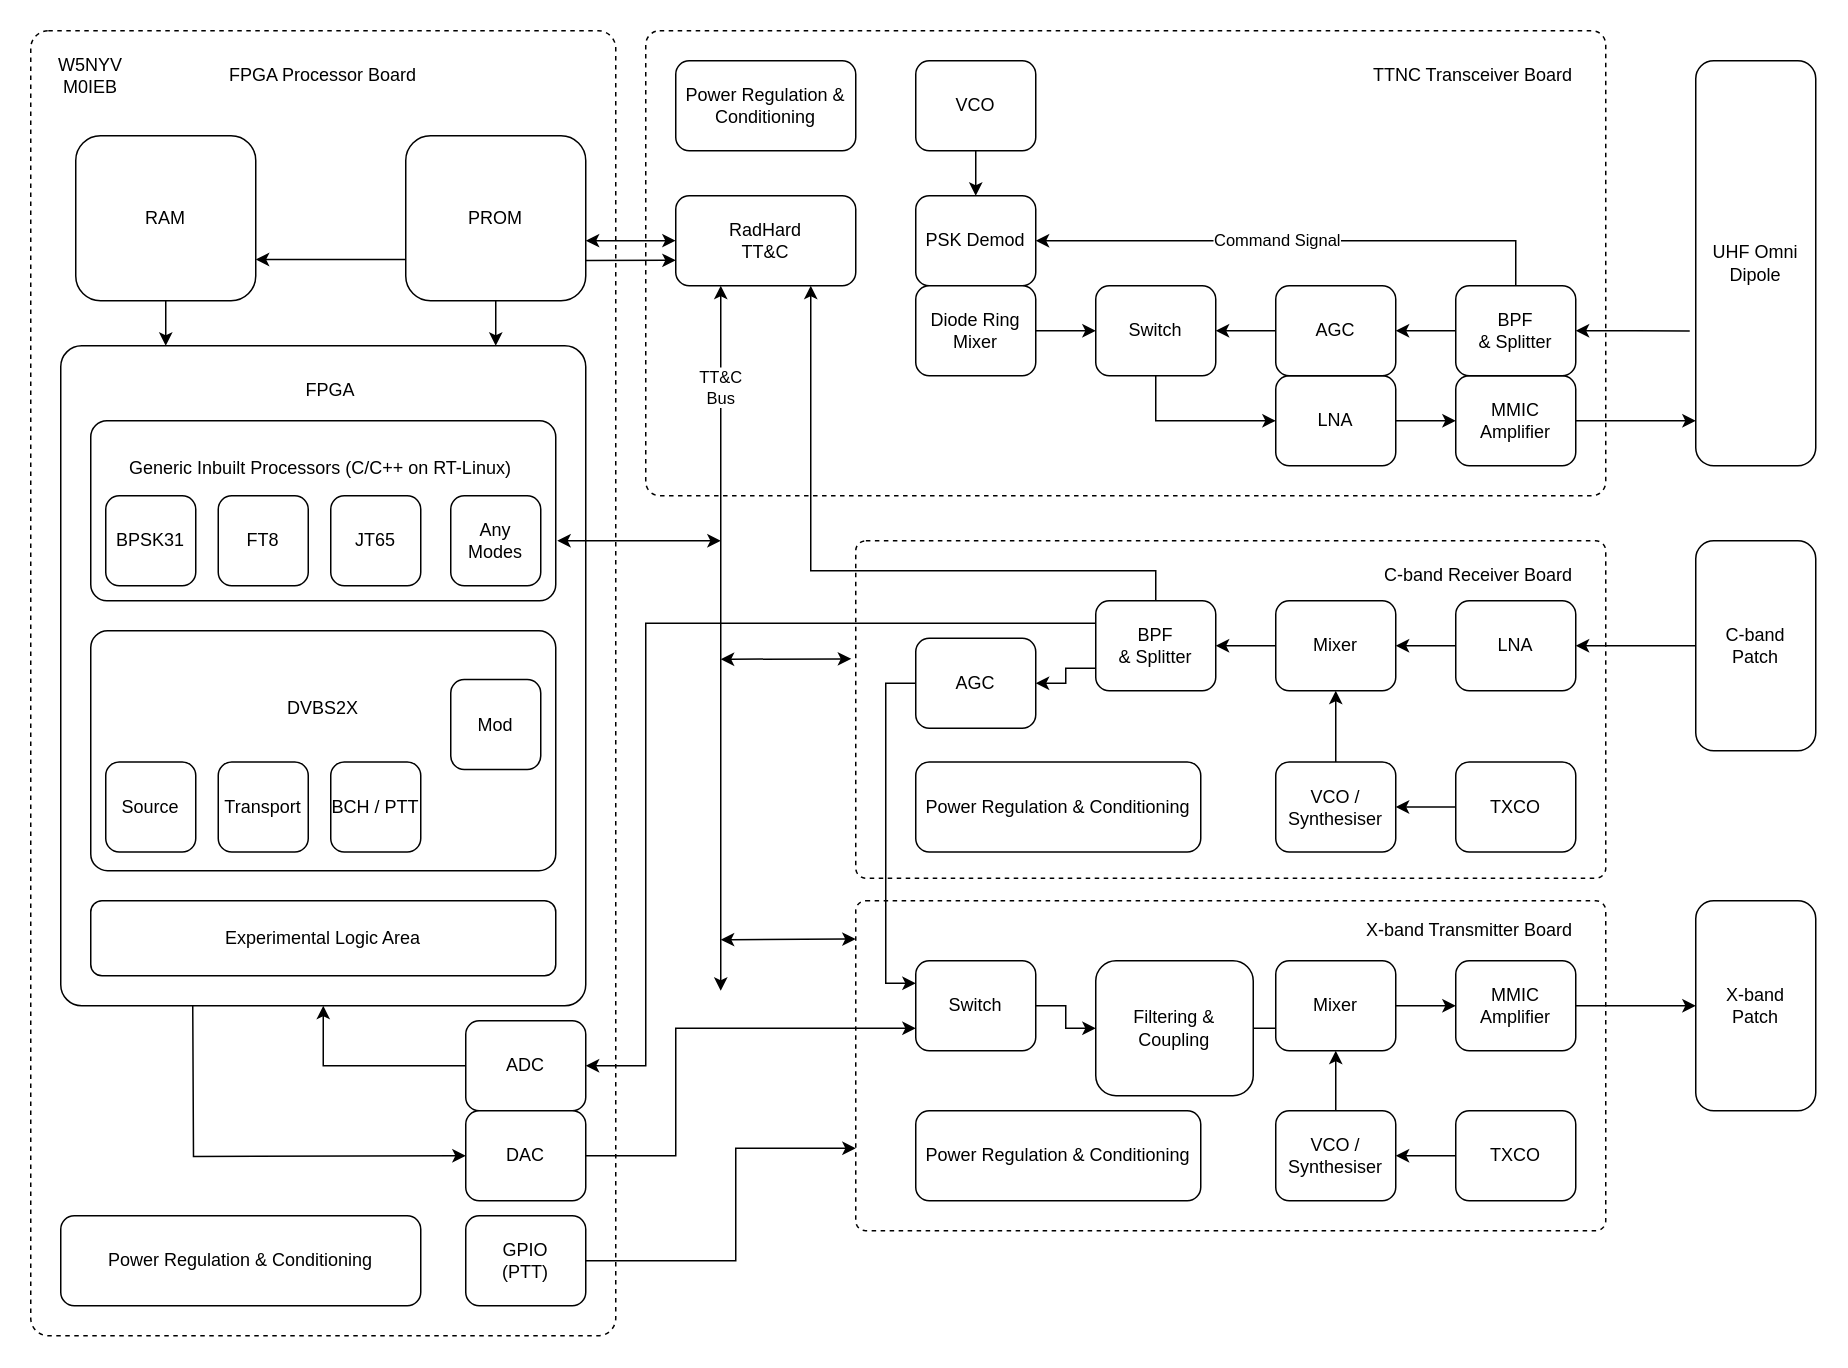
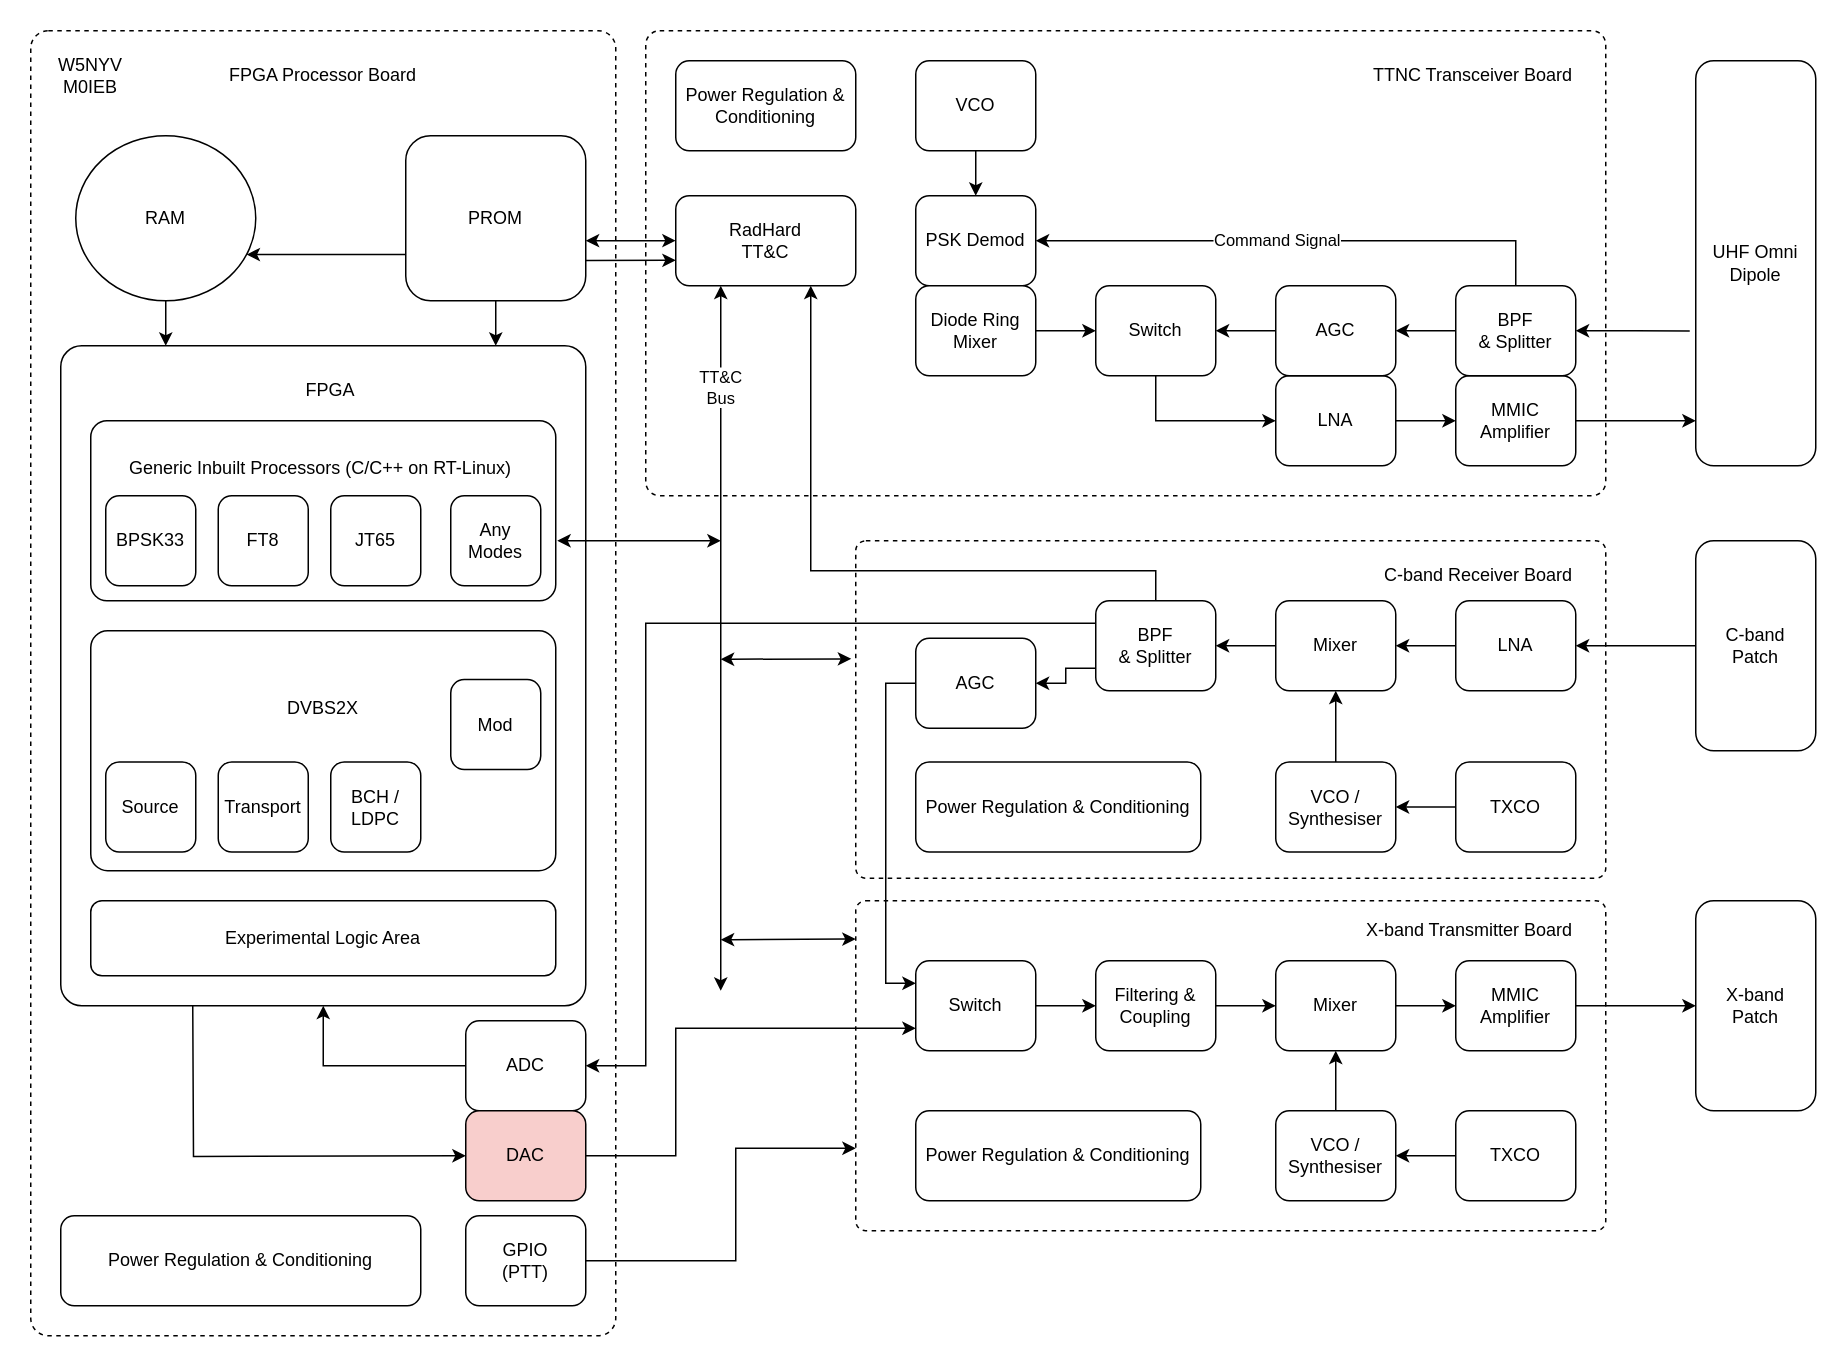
(166, 218) -> (166, 218)
(151, 541) -> (151, 541)
(376, 808) -> (376, 808)
(1175, 1028) -> (1156, 1006)
(526, 1156) -> (526, 1156)
